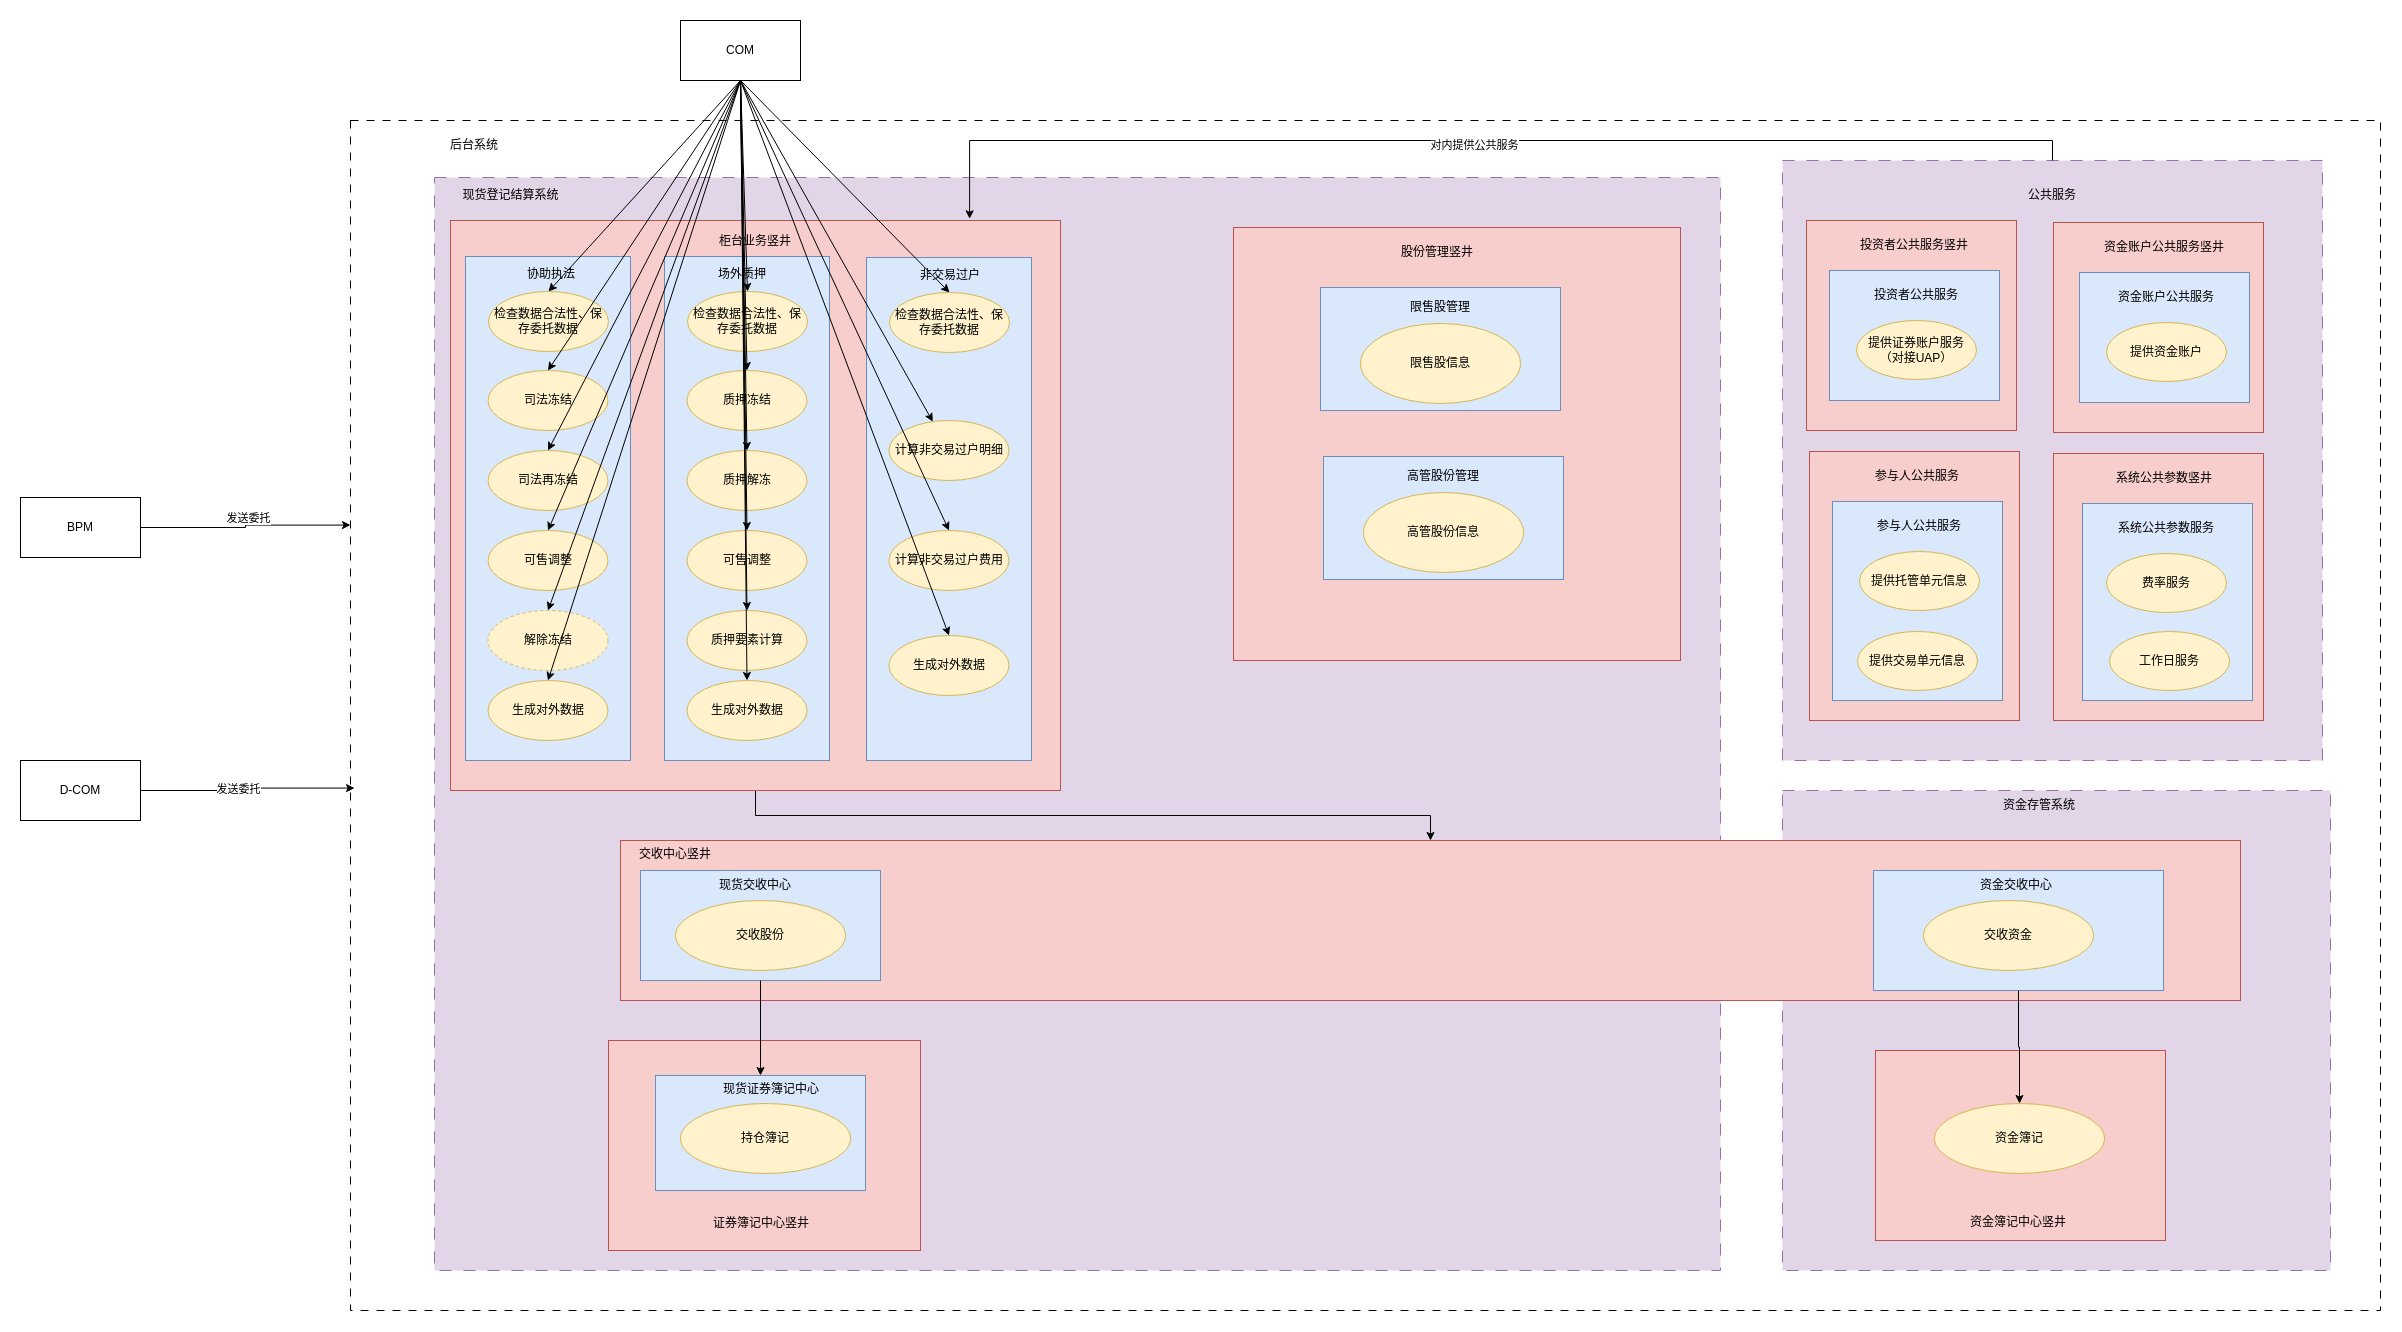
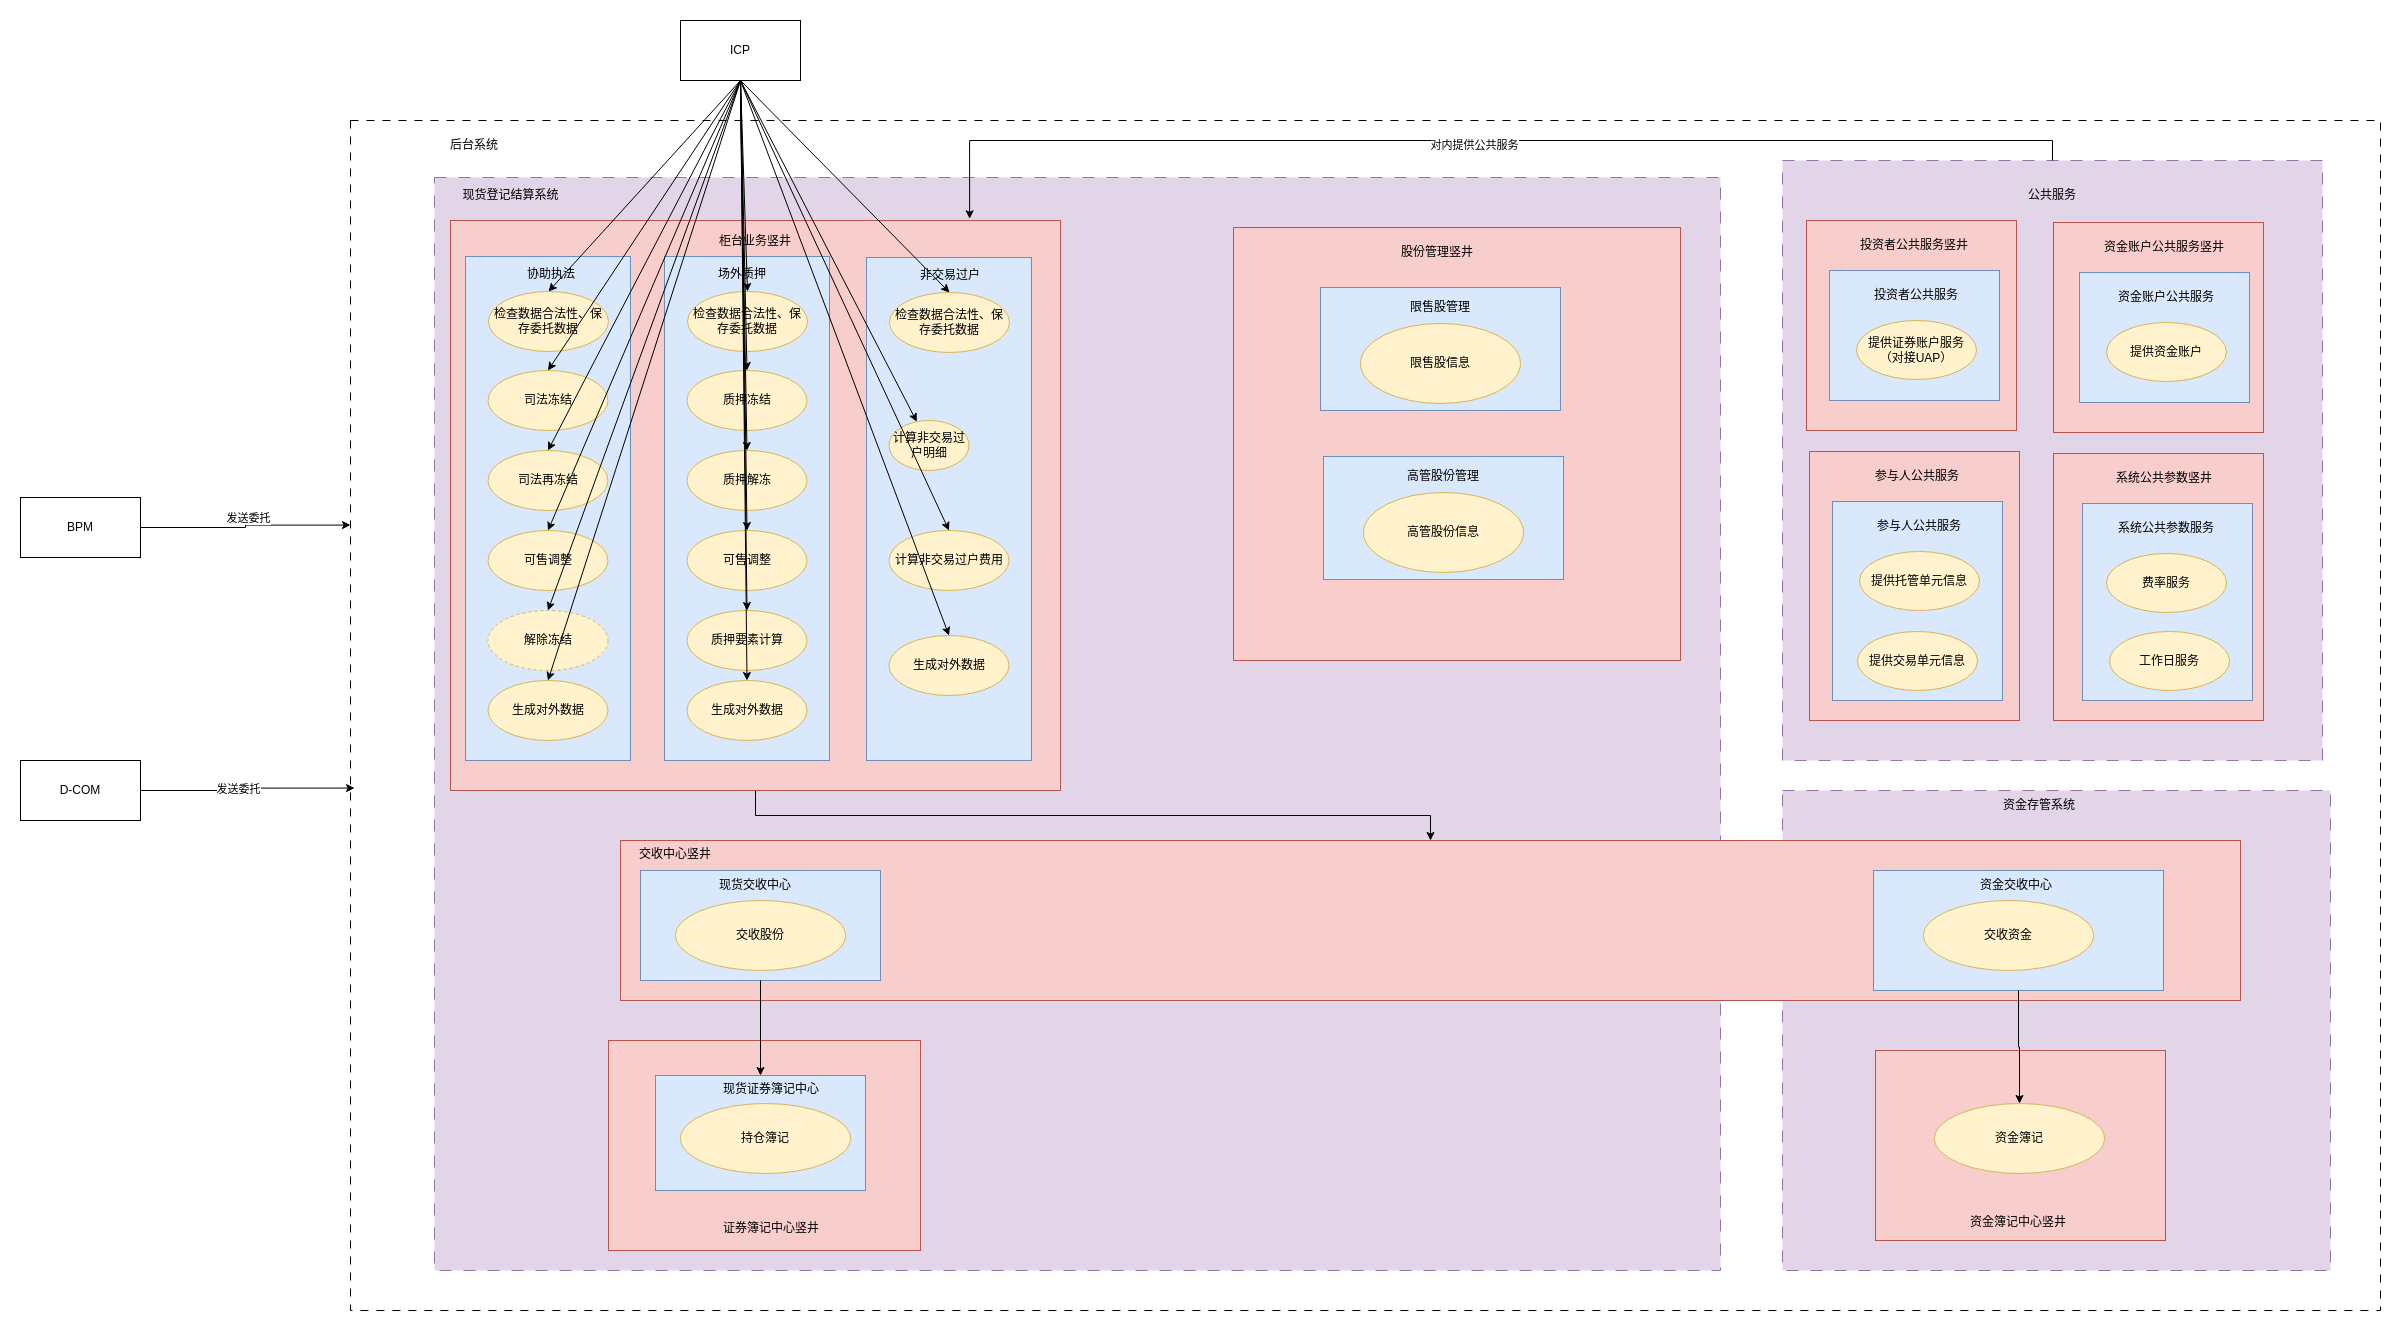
(741, 51) -> (741, 51)
(949, 451) -> (929, 446)
(762, 1224) -> (772, 1229)
